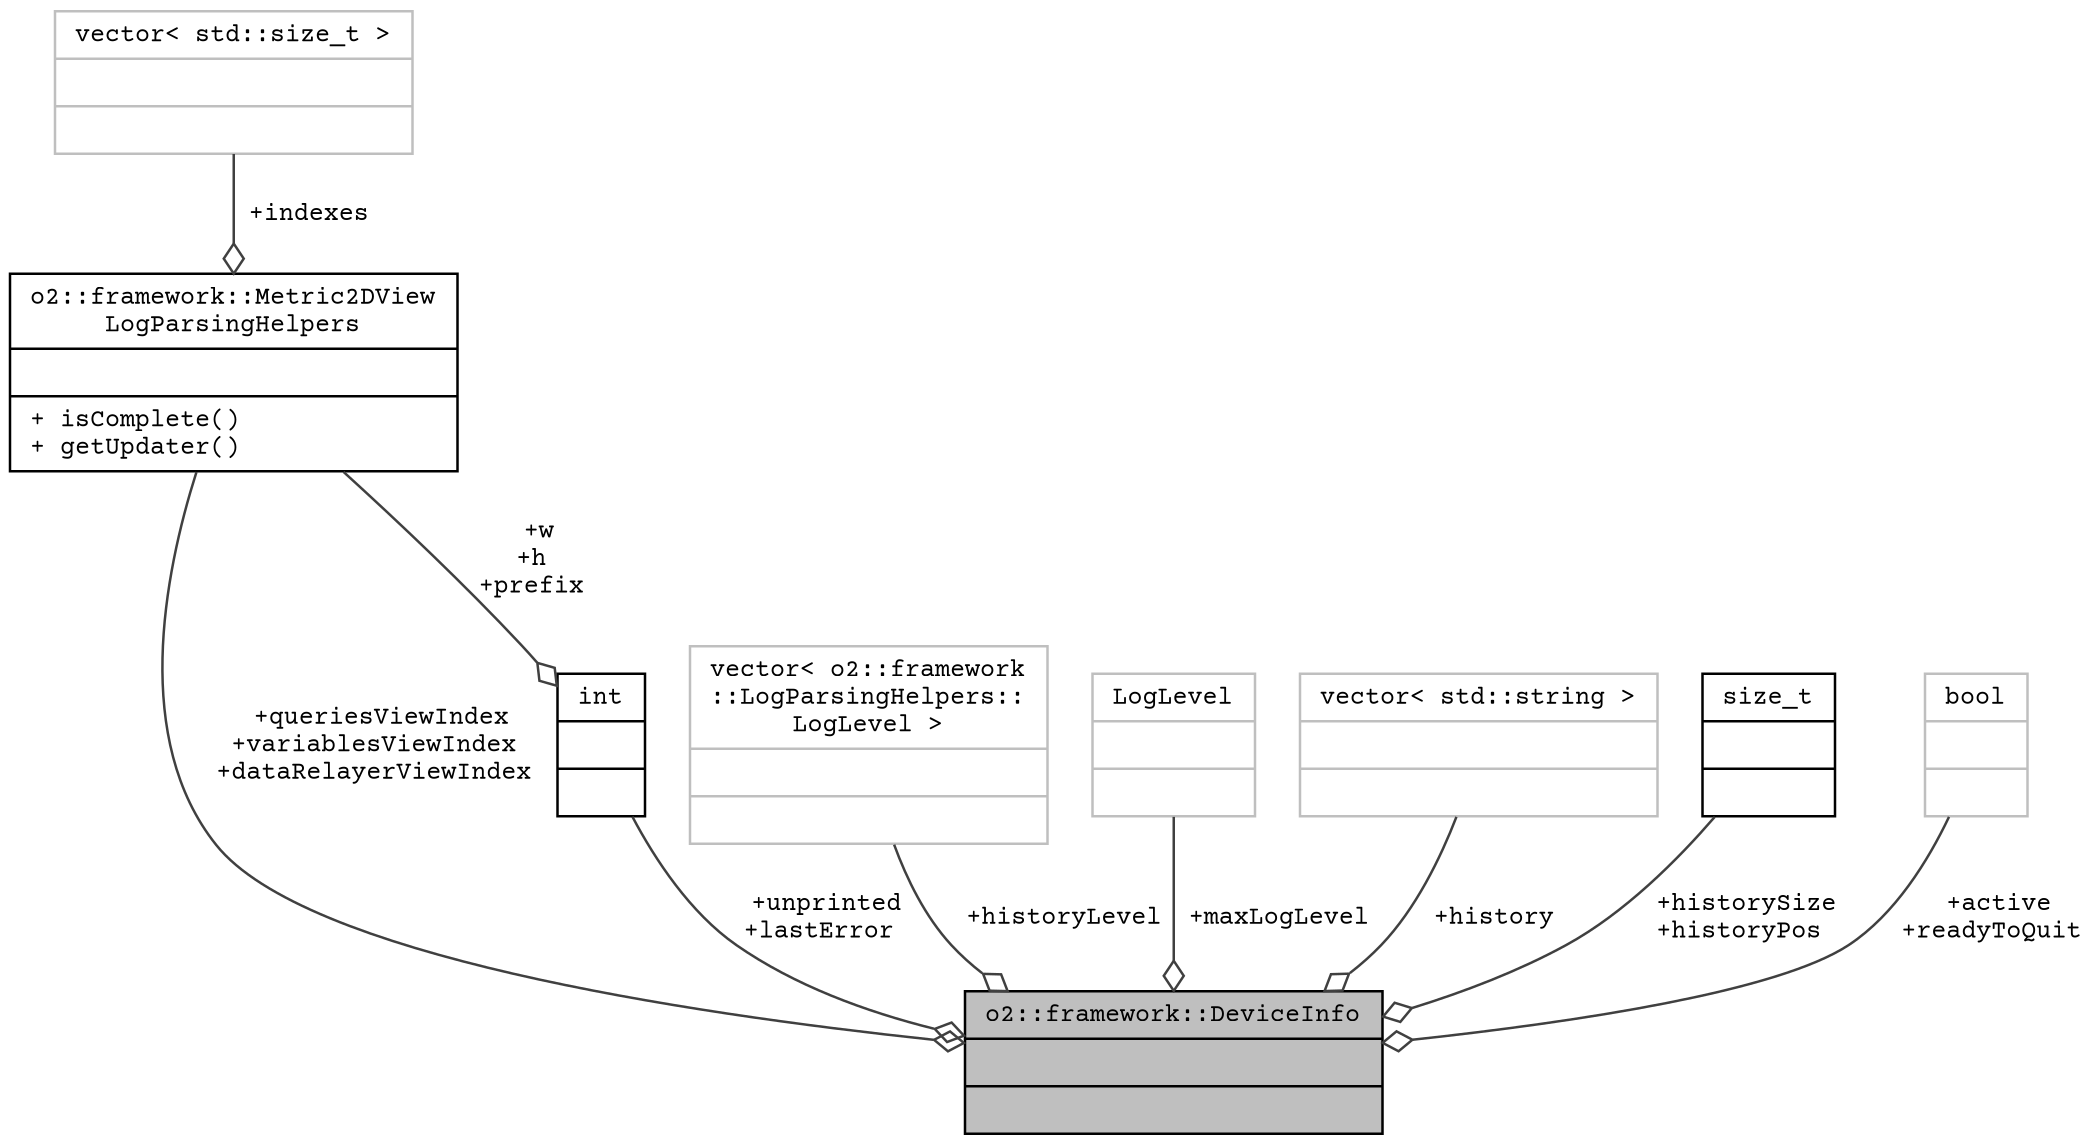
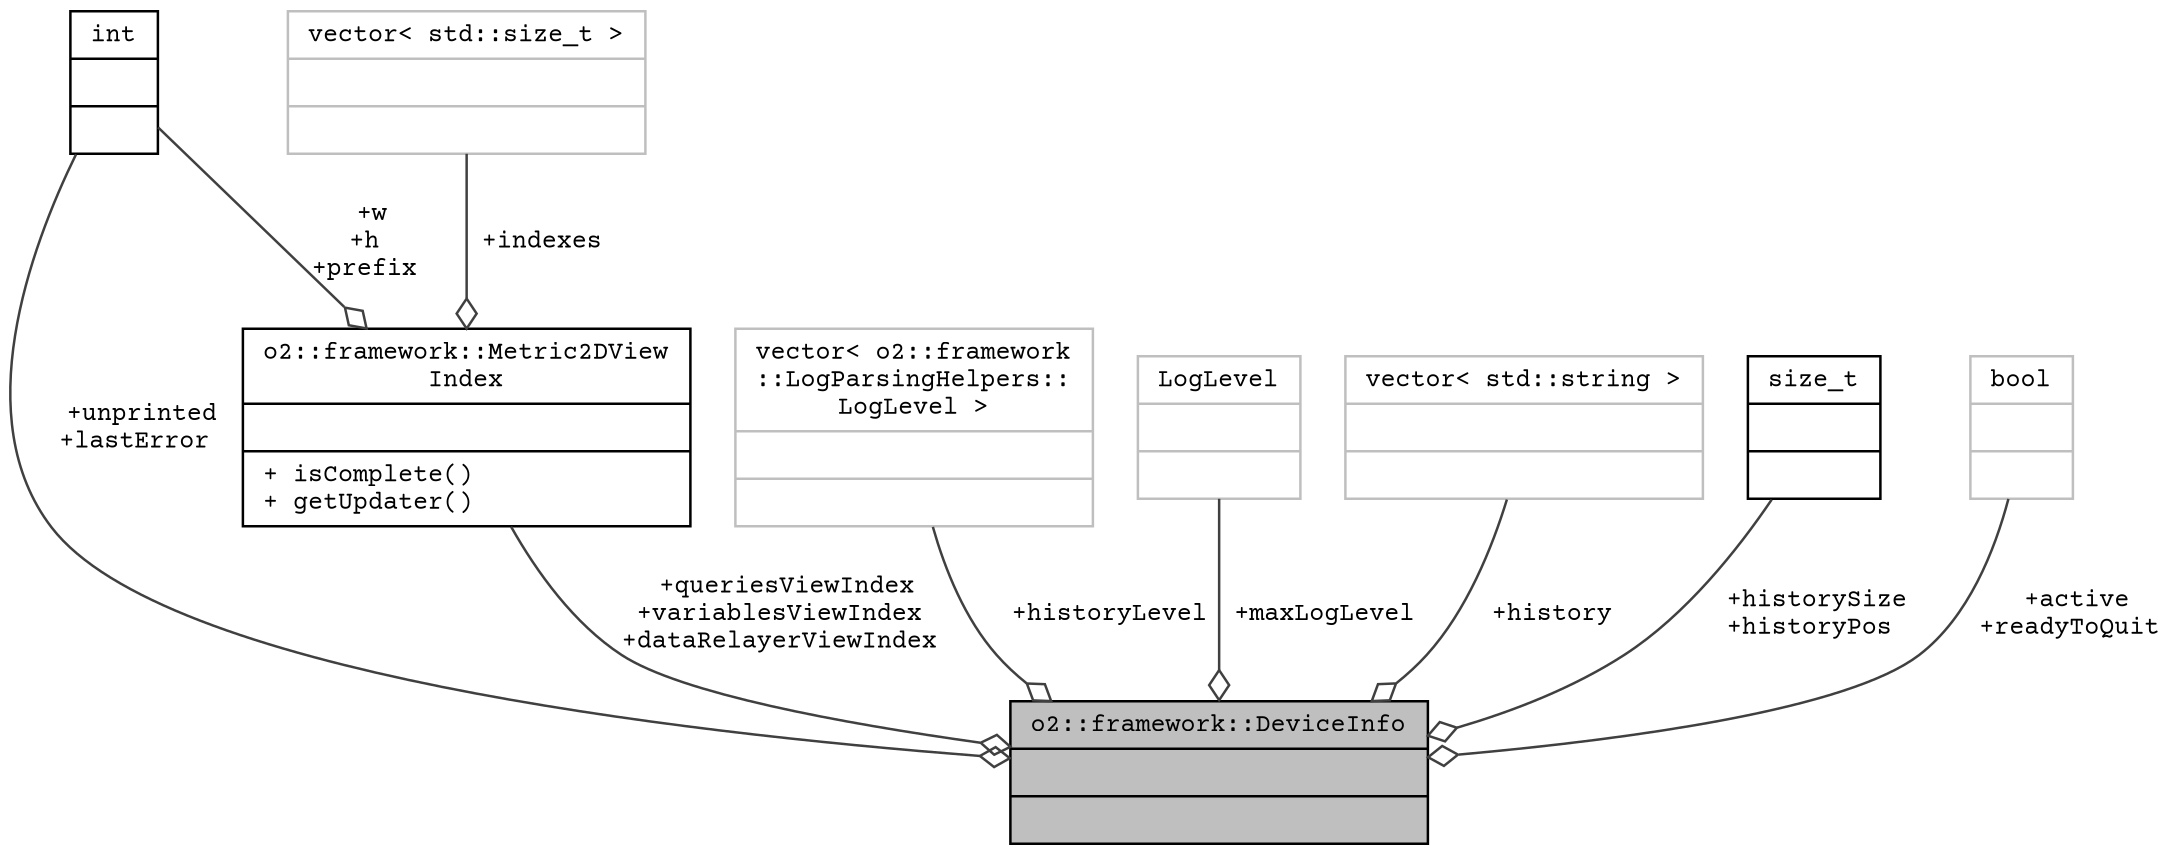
(234, 324) -> (467, 379)
(442, 565) -> (251, 217)
